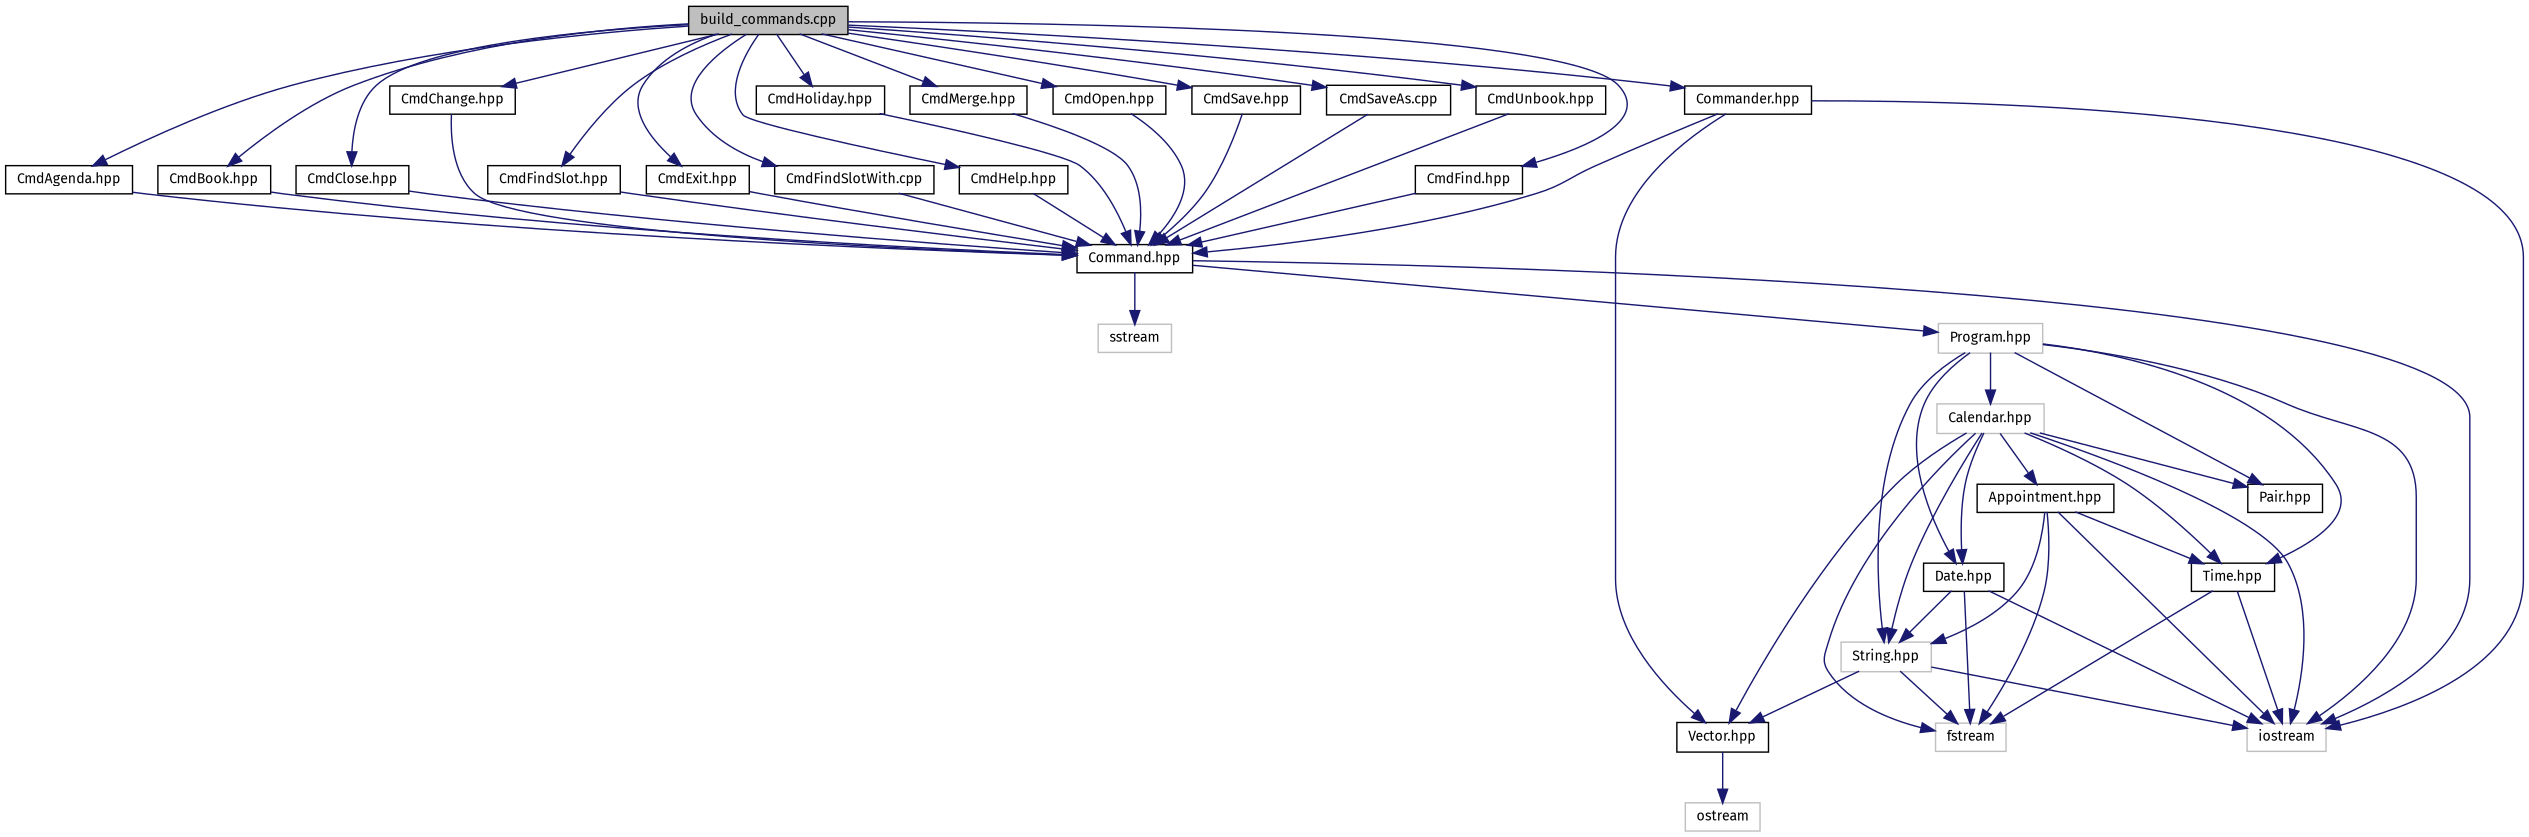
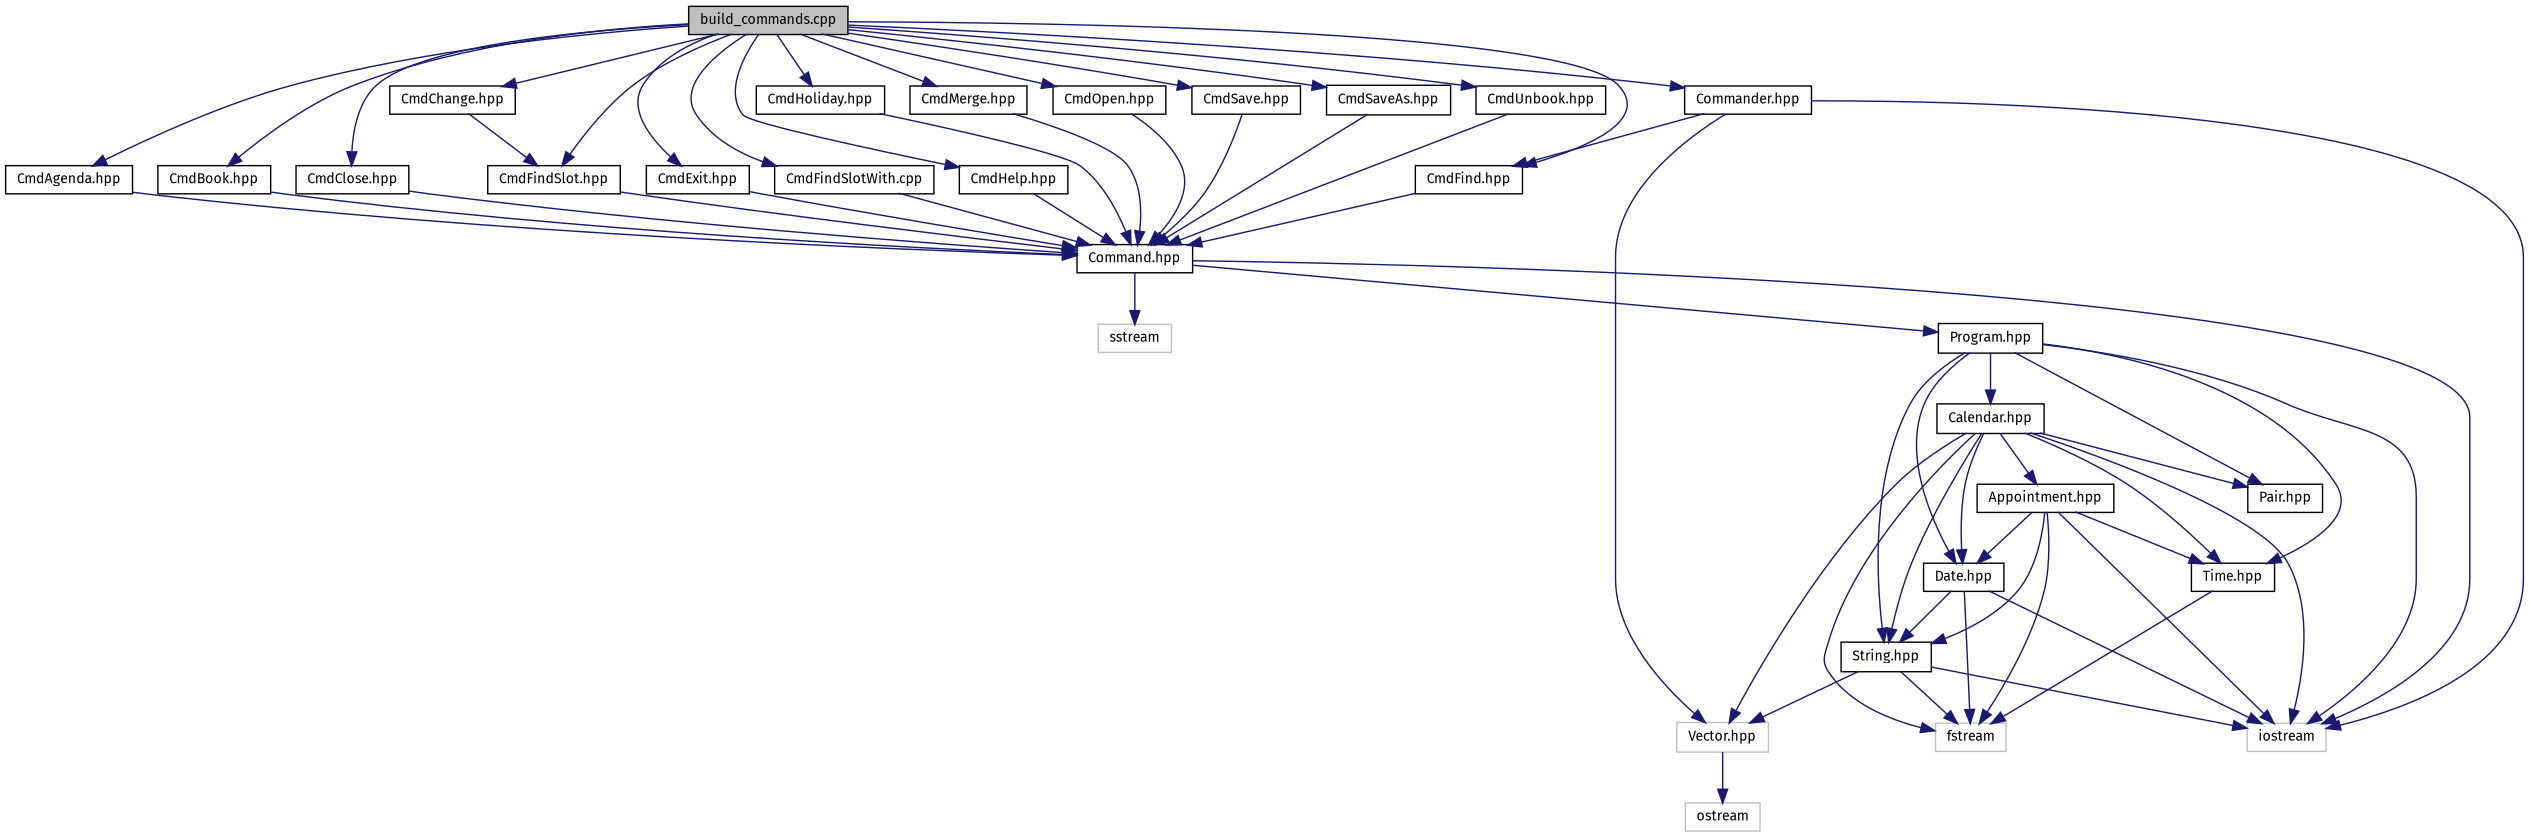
(1389, 100) -> (1389, 100)
(1471, 211) -> (1616, 138)
(723, 236) -> (497, 136)
(1991, 338) -> (1991, 338)
(1991, 419) -> (1991, 419)
none -> (2010, 533)
(2258, 651) -> none
(1886, 657) -> (1886, 657)
(1723, 737) -> (1723, 737)
